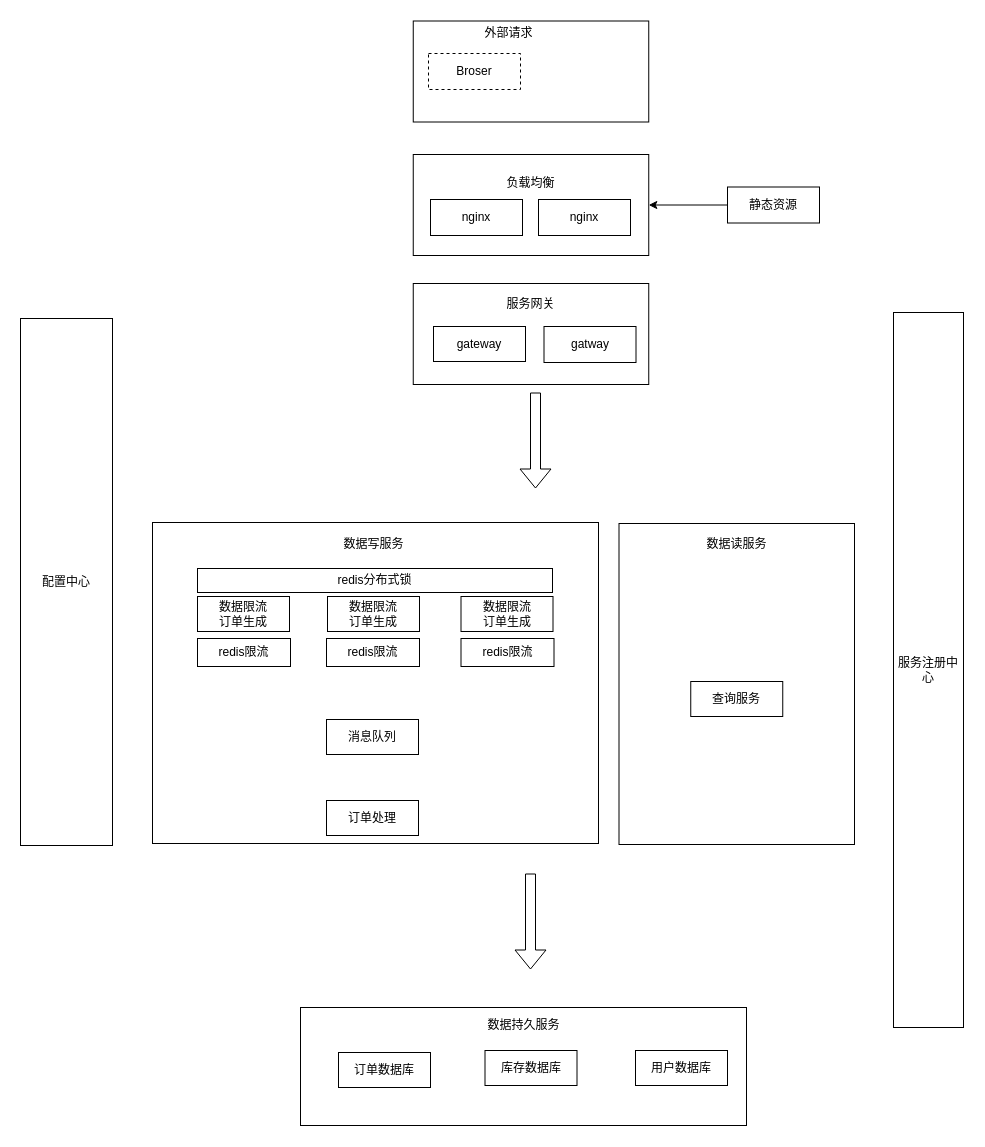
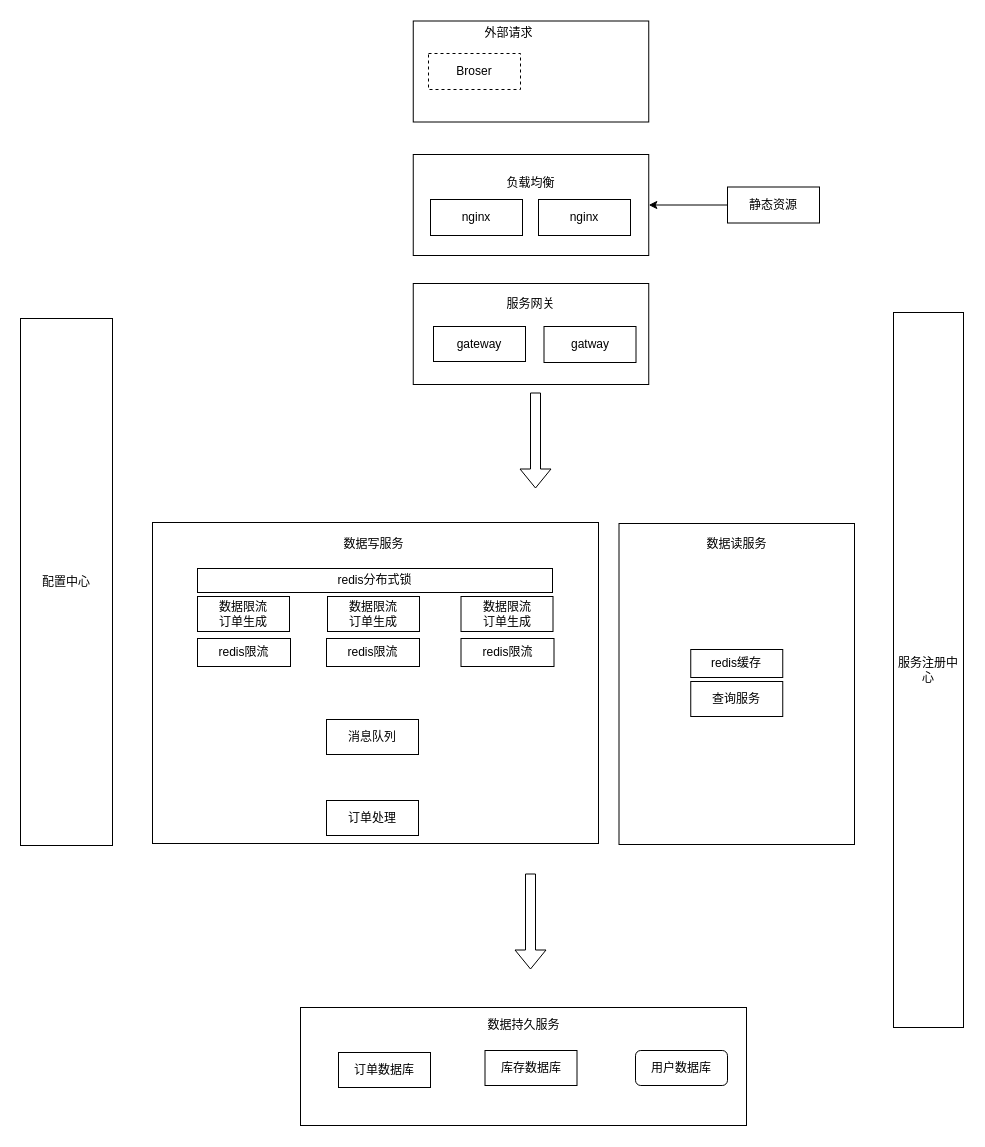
none -> (737, 664)
(682, 1068) -> (682, 1068)
